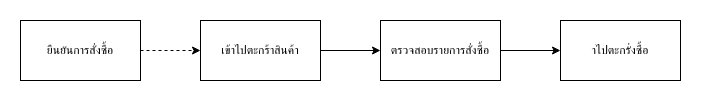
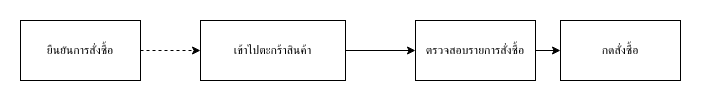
(261, 51) -> (273, 51)
(441, 51) -> (476, 51)
(621, 51) -> (621, 51)
